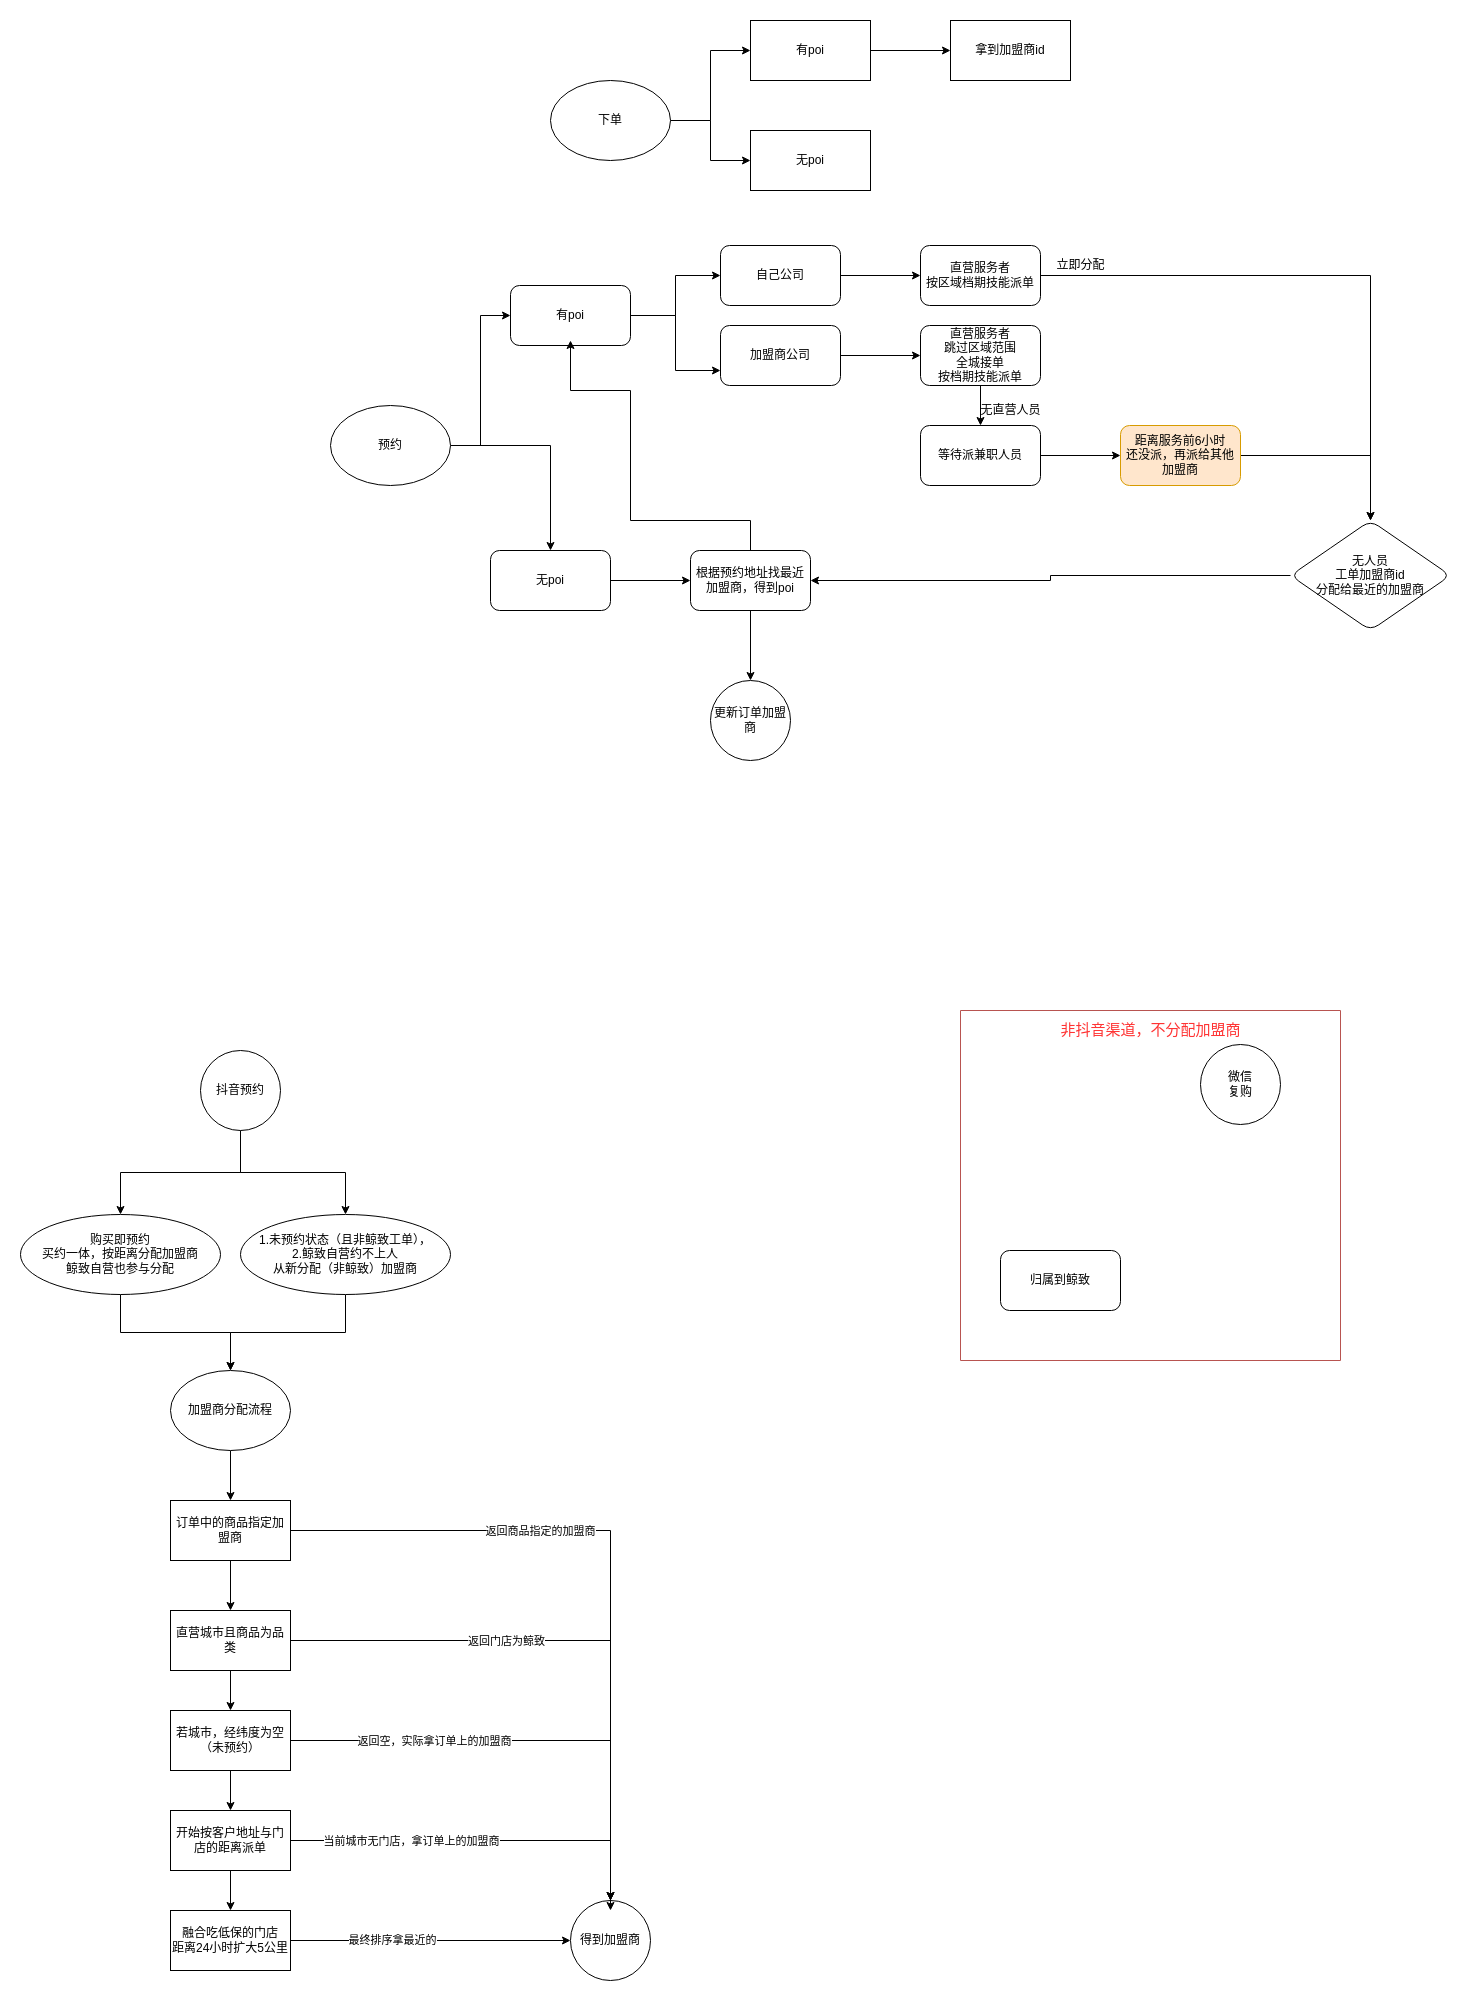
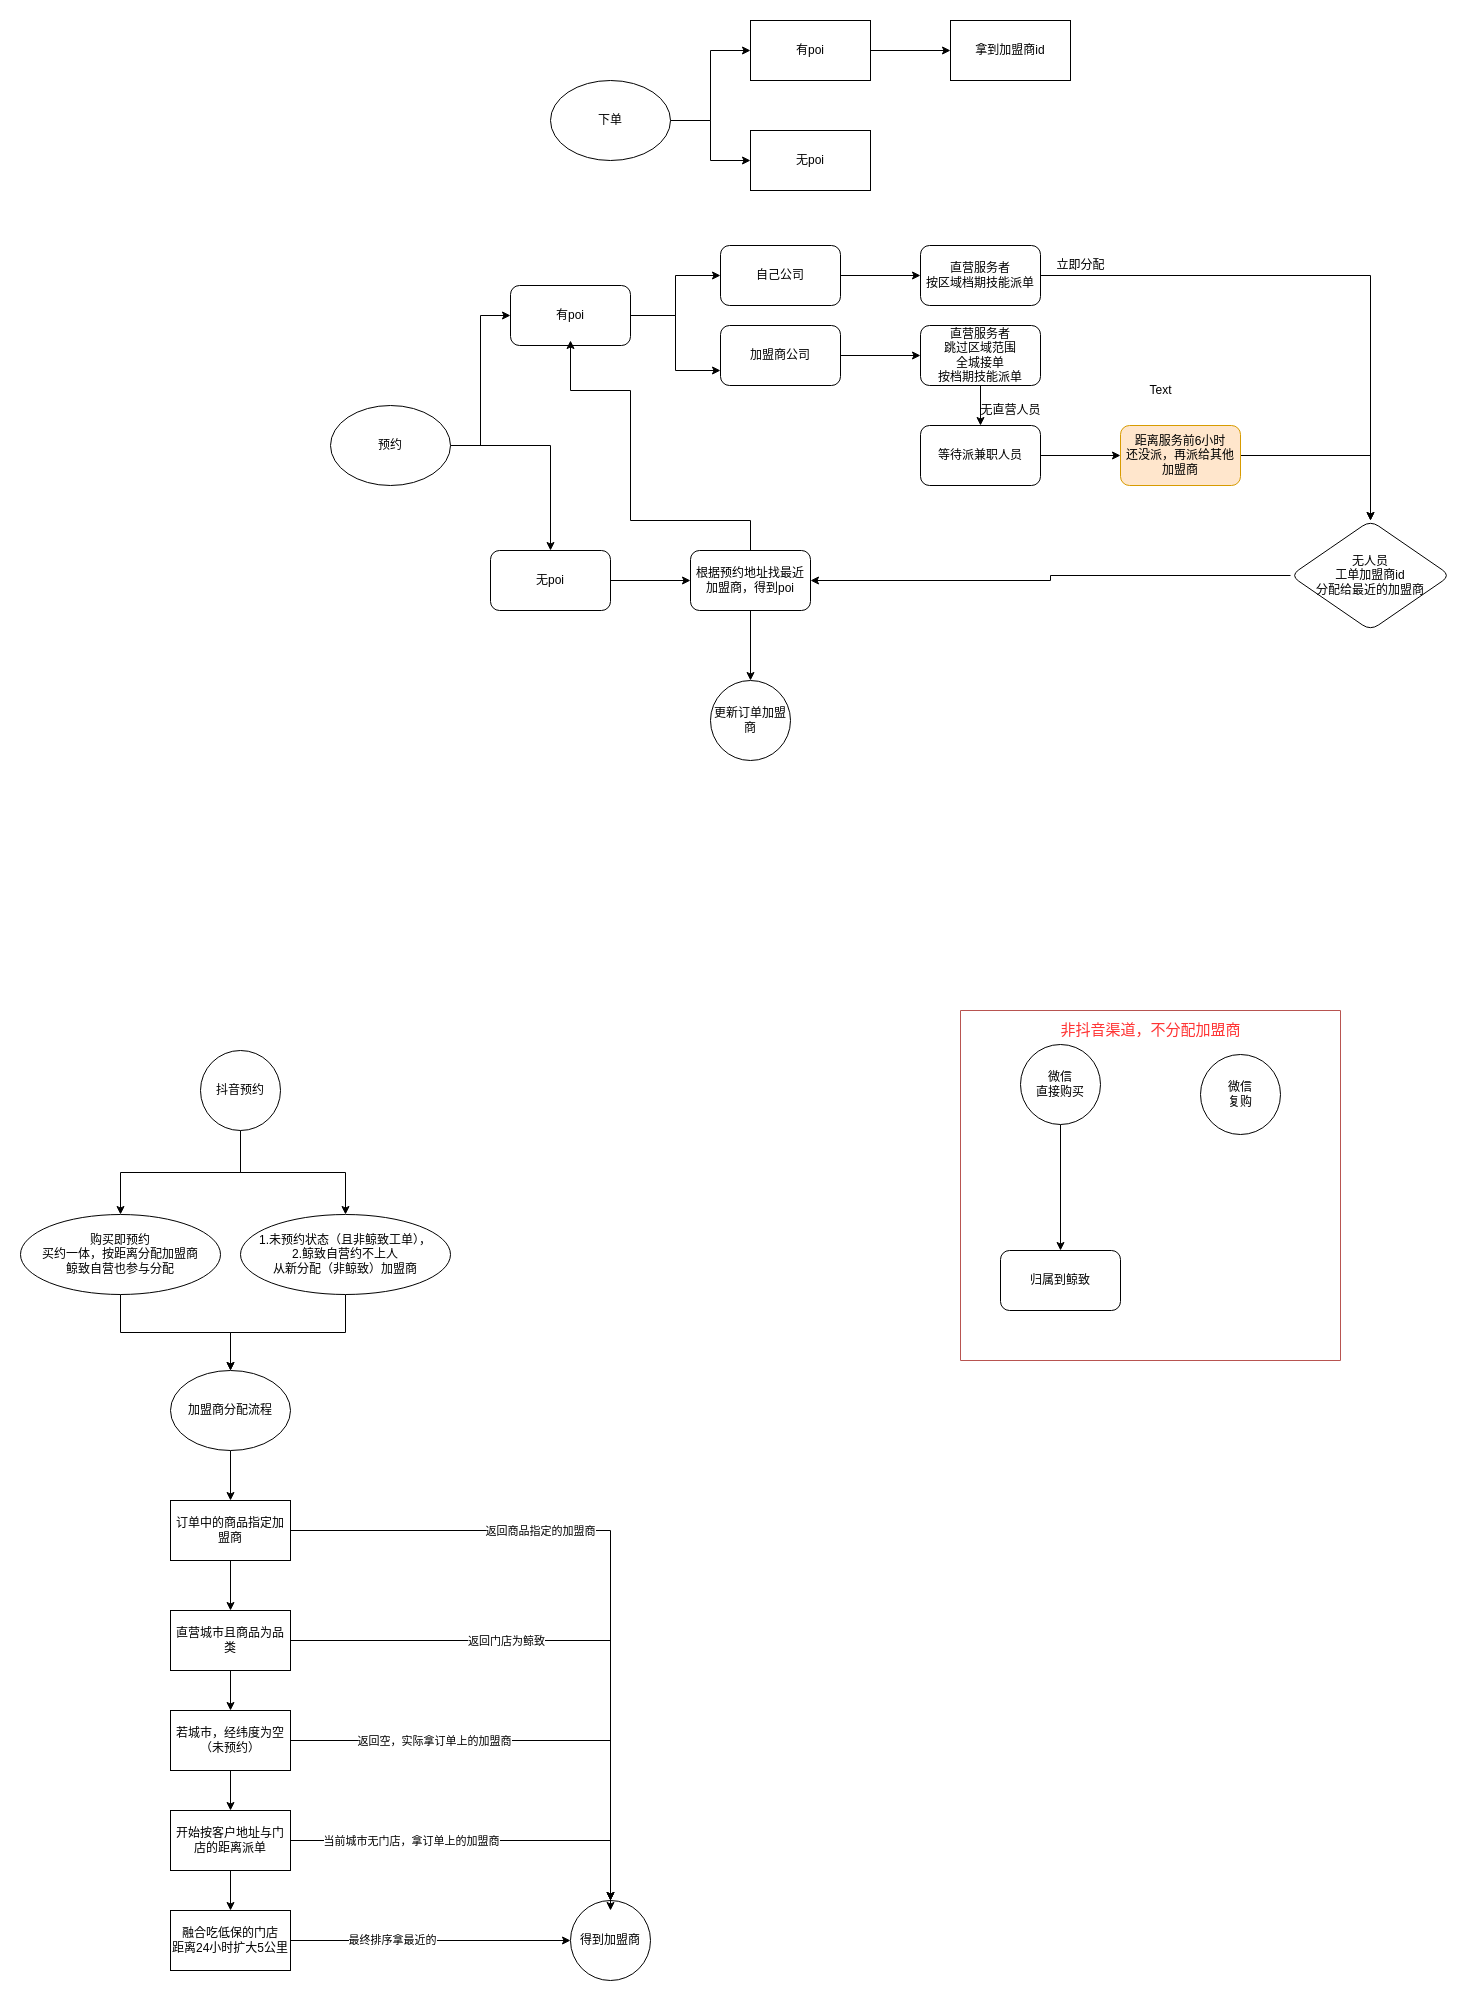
none -> (1161, 391)
none -> (1061, 1085)
(1241, 1085) -> (1241, 1095)
none -> (1061, 1184)
